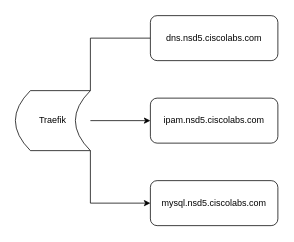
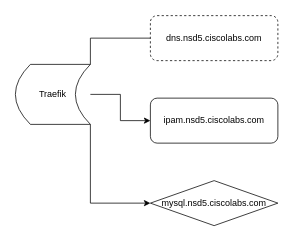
(214, 38) -> (214, 38)
(53, 120) -> (53, 94)
(214, 203) -> (214, 203)
